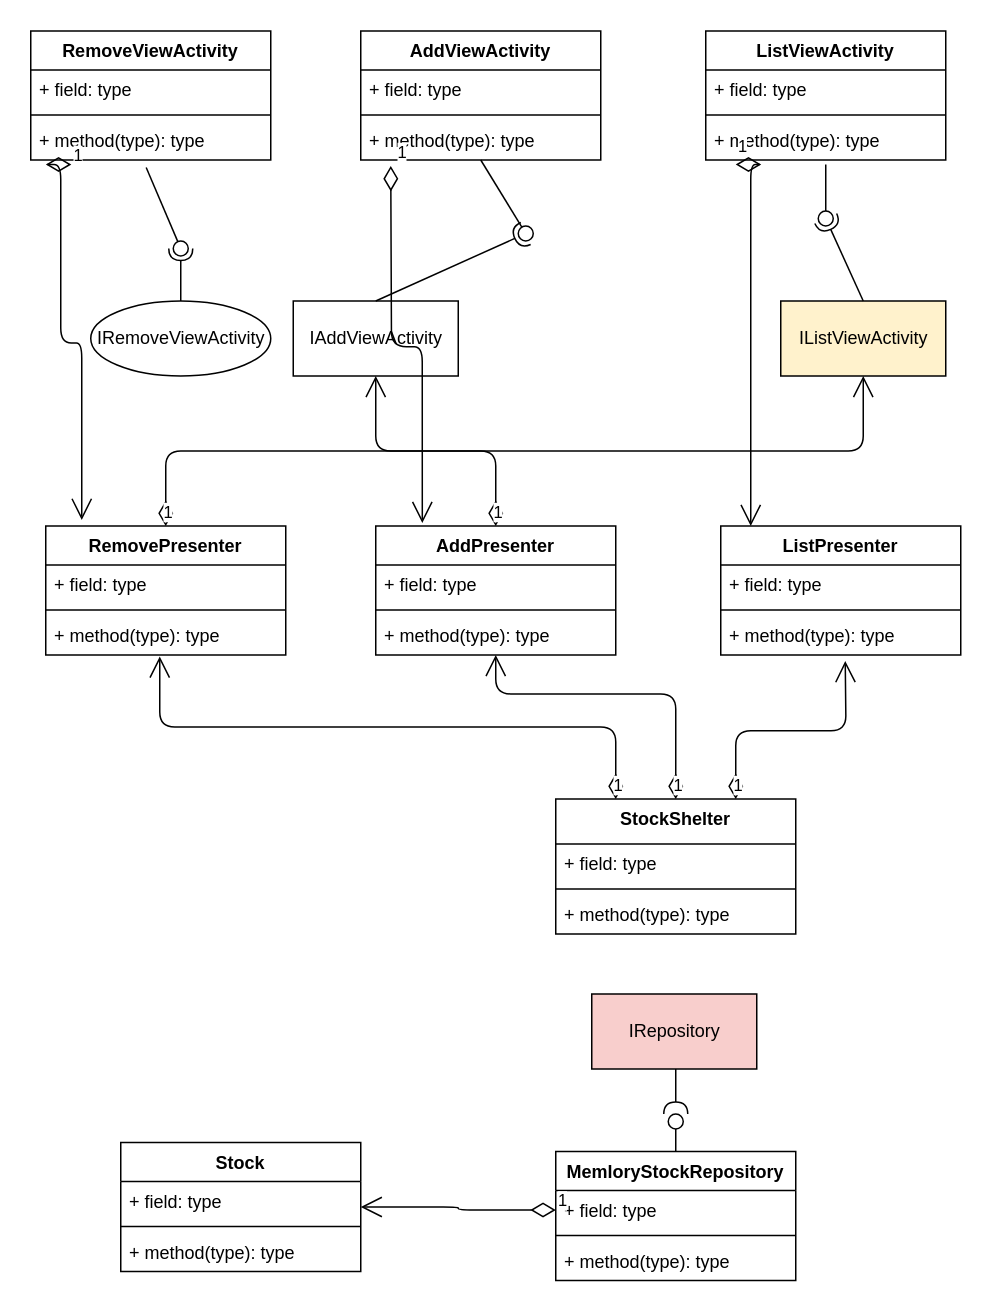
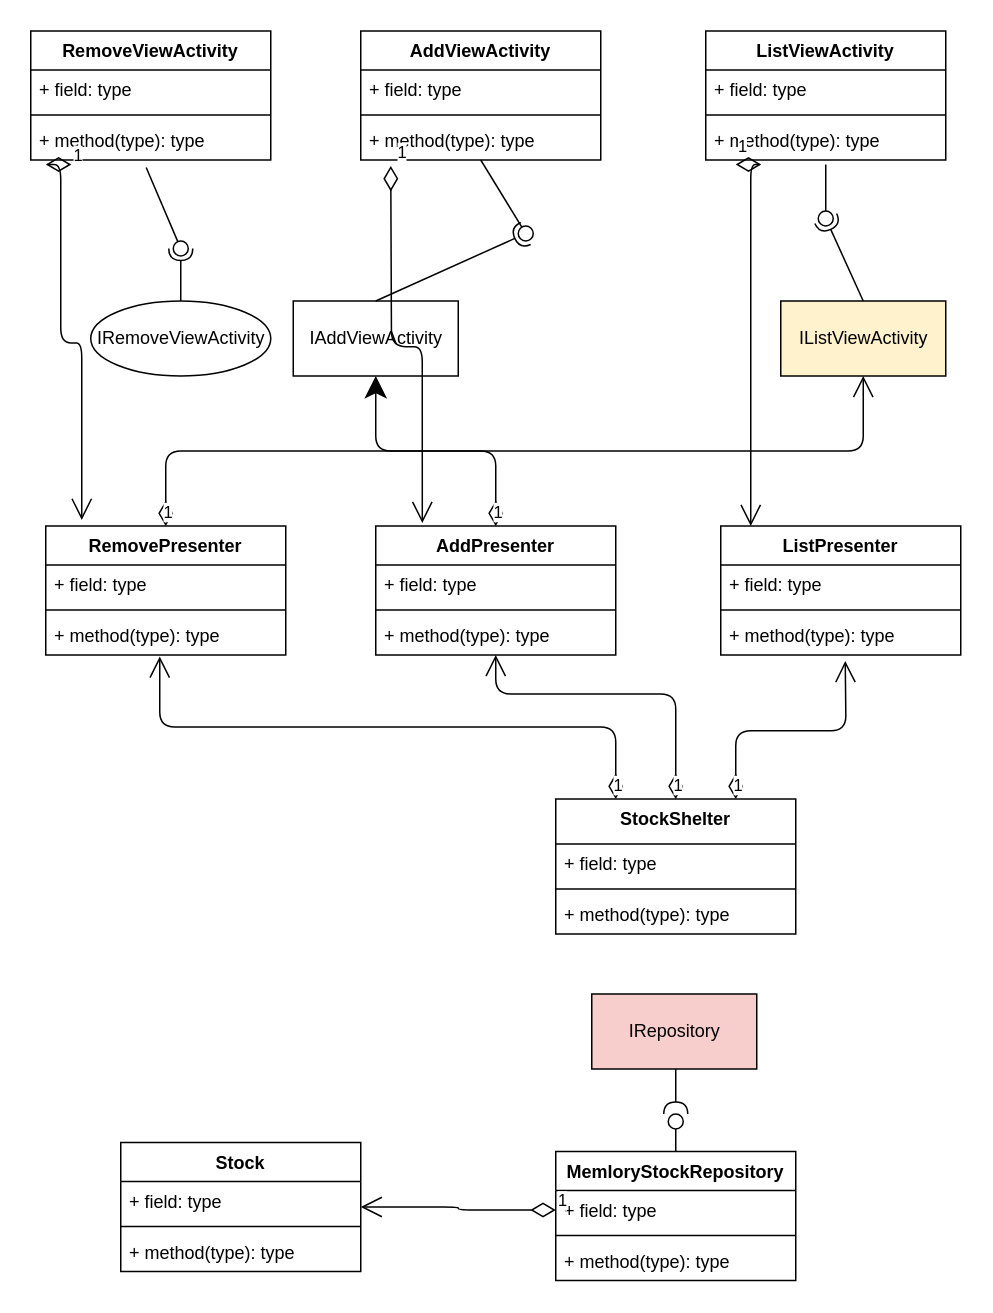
(376, 388) -> (376, 394)
